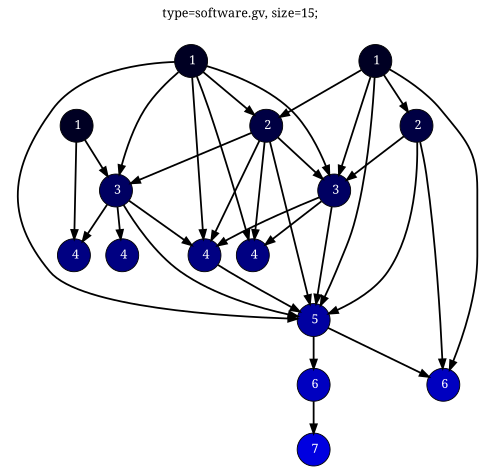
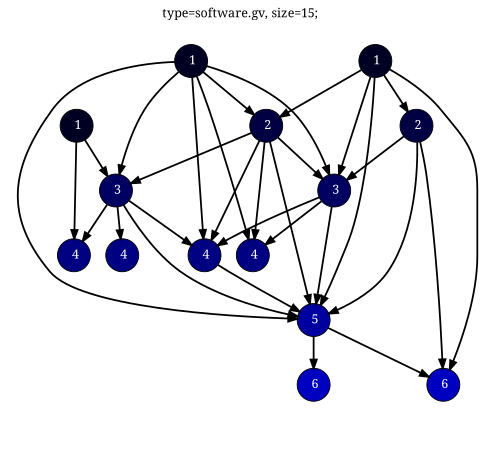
(314, 450) -> none
